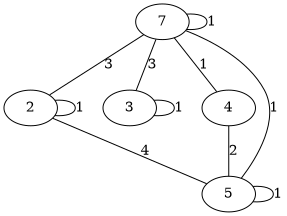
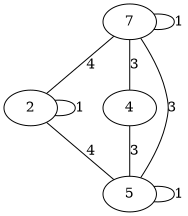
(109, 65) -> (91, 65)
(204, 65) -> (135, 65)
(130, 108) -> none
(274, 108) -> (172, 108)
(234, 151) -> (135, 151)
